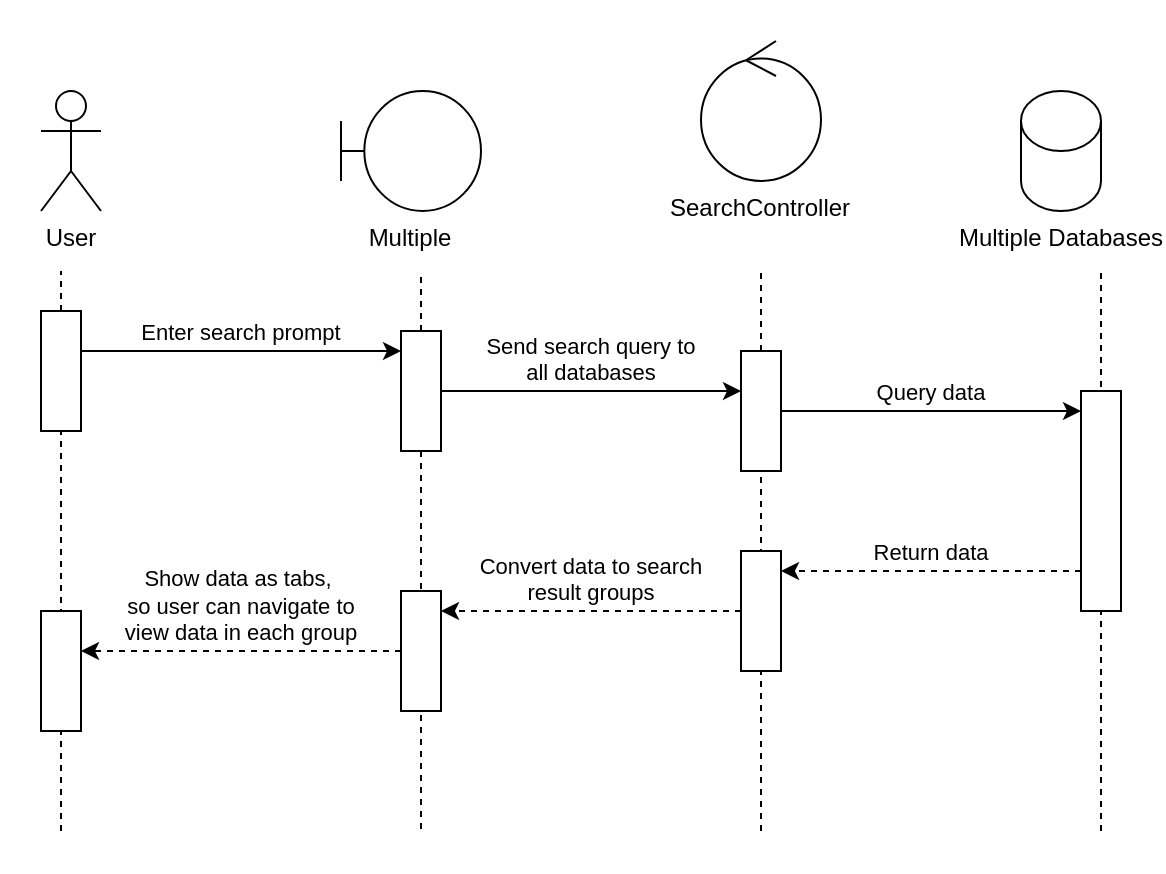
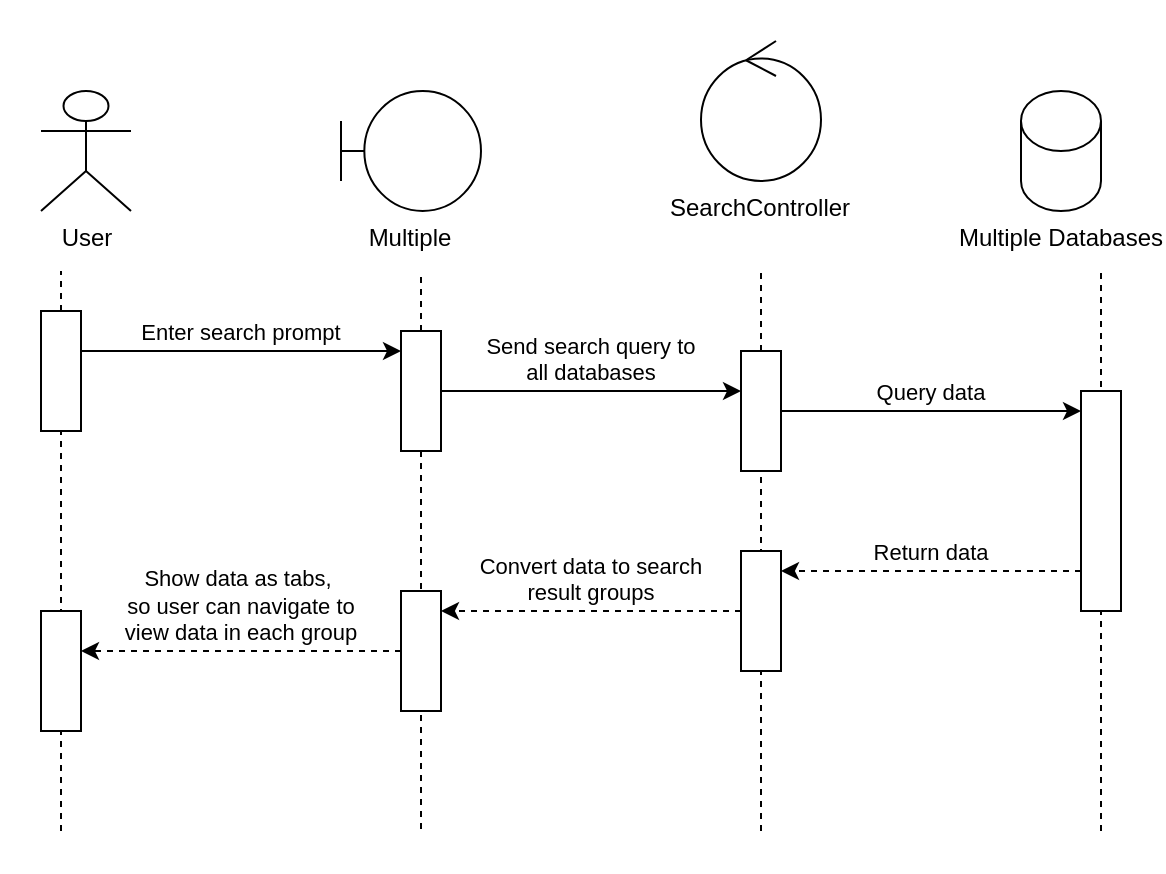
(71, 151) -> (86, 151)
